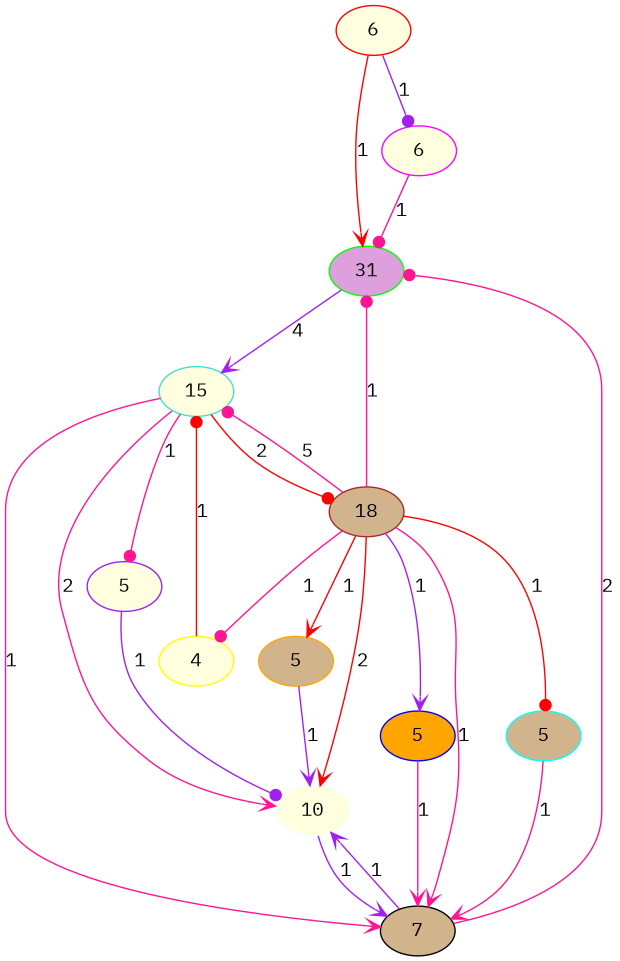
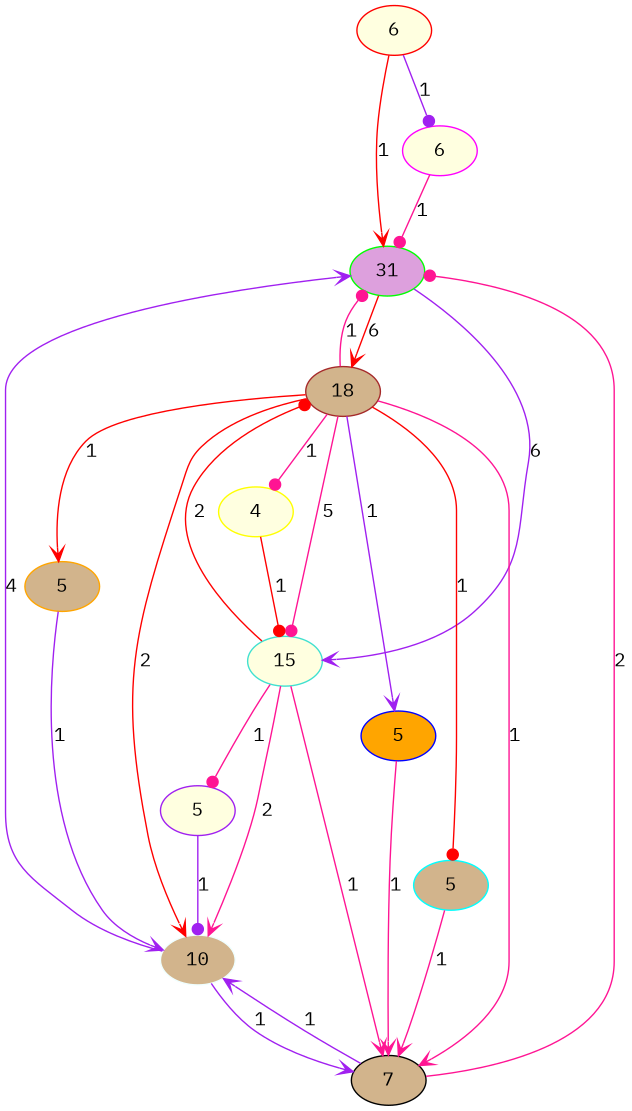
none -> (368, 325)
(298, 331) -> (536, 452)
none -> (6, 532)
(313, 811) -> (198, 960)
